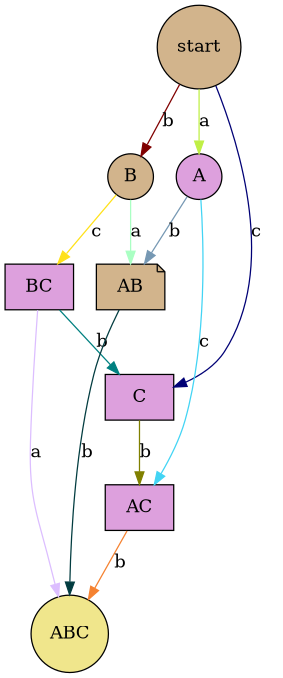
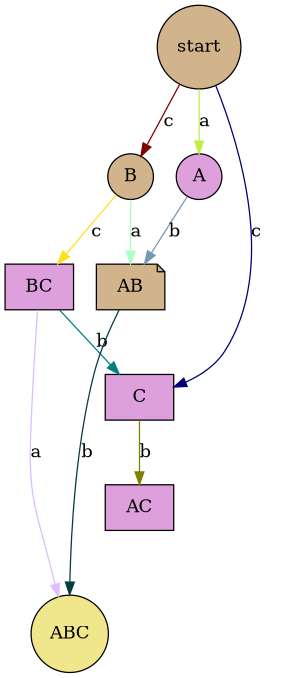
(169, 121) -> (169, 121)
(199, 340) -> none
(111, 560) -> none
